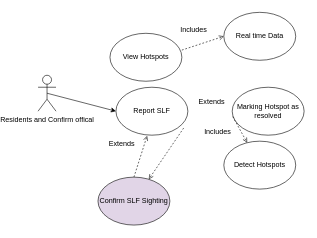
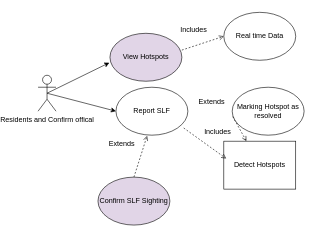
(146, 57) -> (146, 57)
none -> (92, 71)
(166, 154) -> (204, 143)
(260, 165) -> (260, 165)
